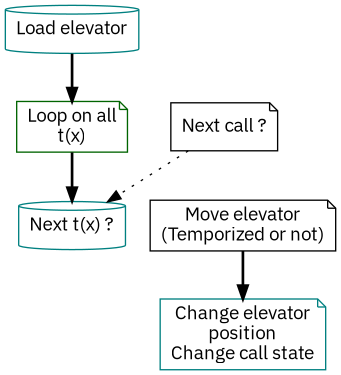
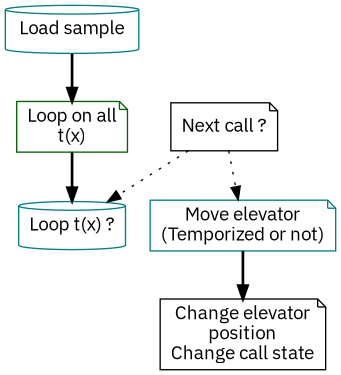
(72, 29) -> (72, 29)
none -> (232, 169)
(72, 226) -> (72, 226)
(243, 226) -> (243, 226)
(243, 334) -> (243, 334)
